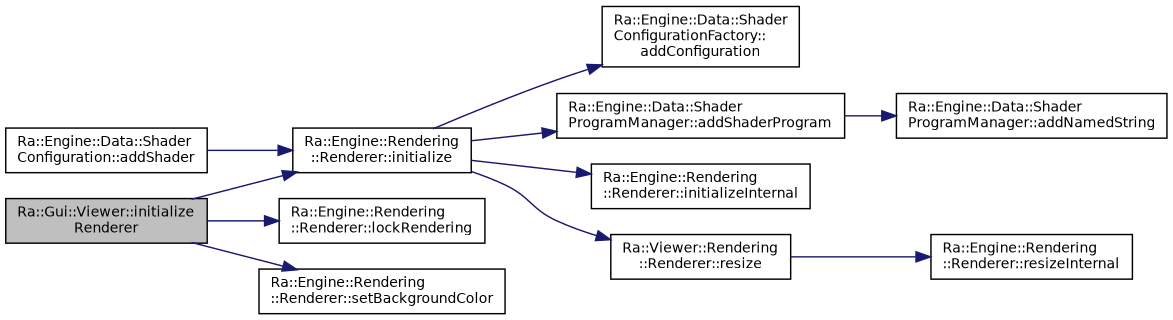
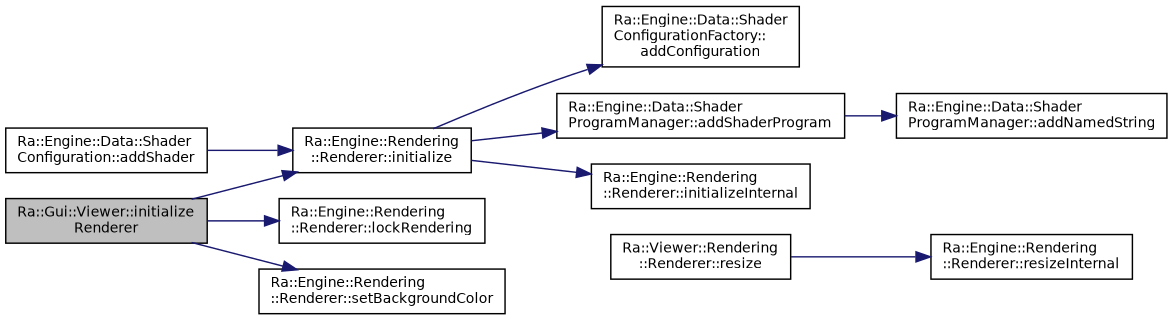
(533, 205) -> none
